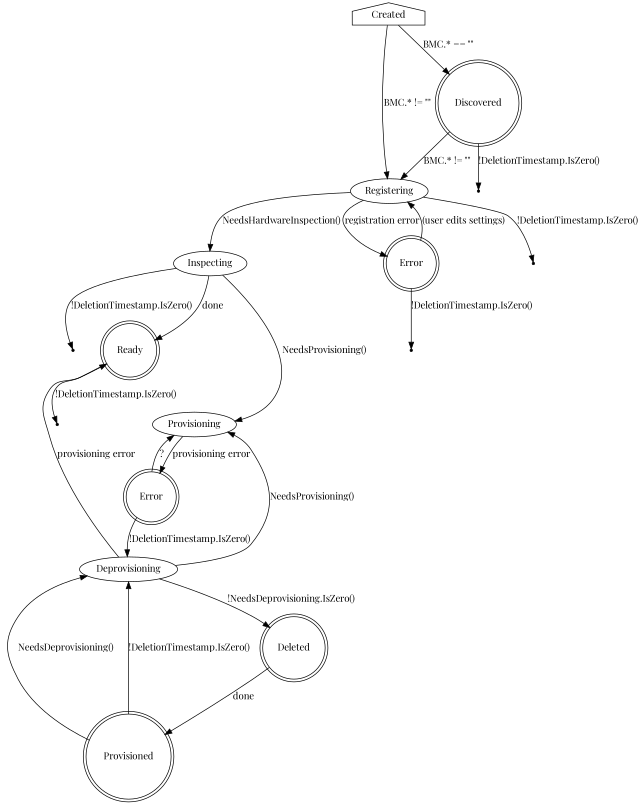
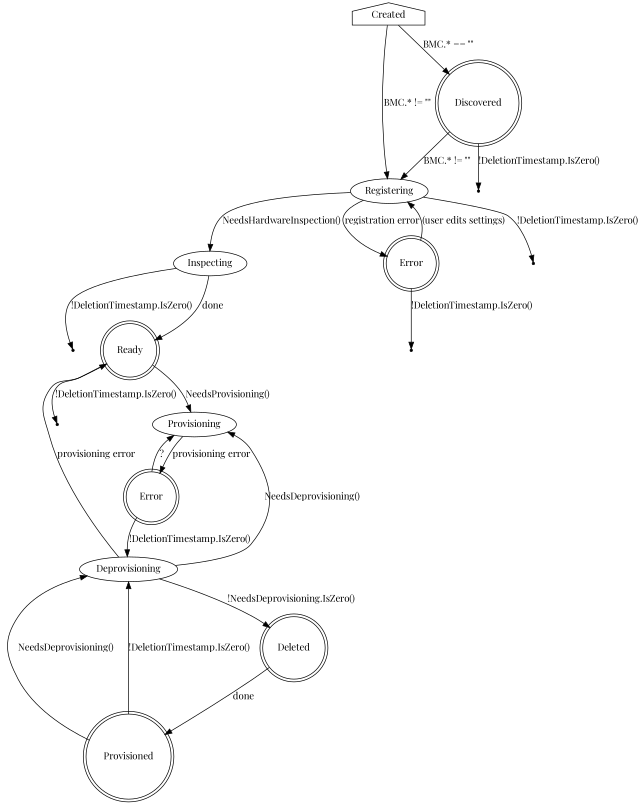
(277, 348) -> (173, 383)
(312, 497) -> (312, 497)
